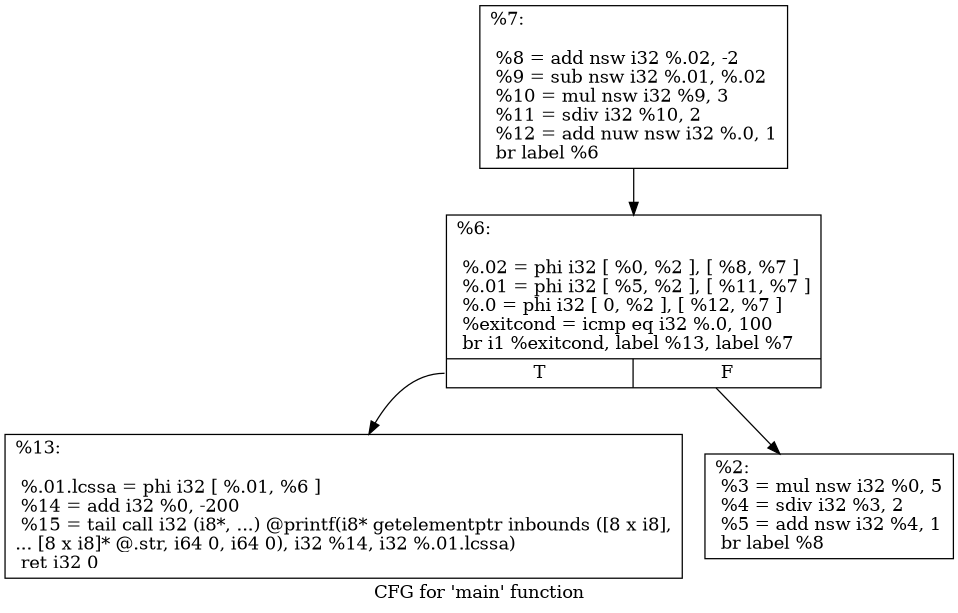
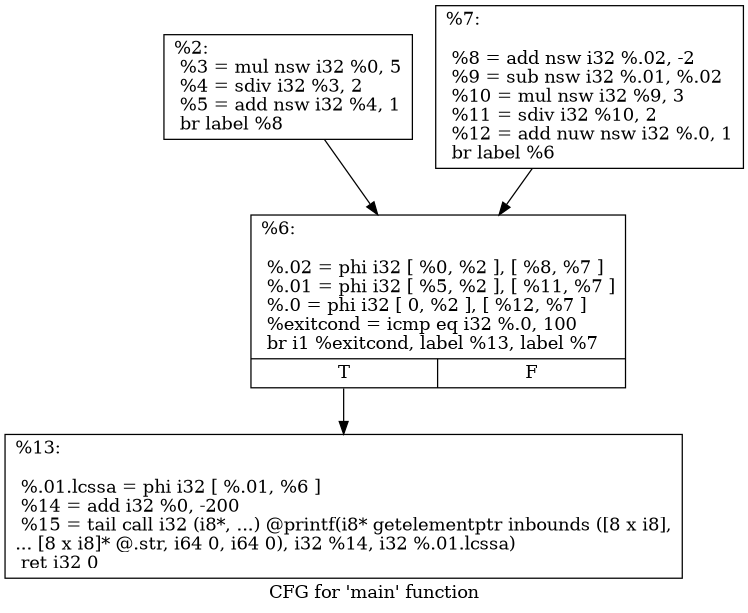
(744, 416) -> (347, 172)
